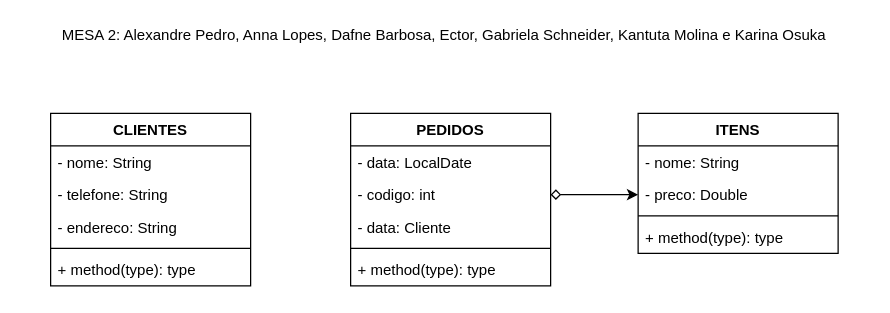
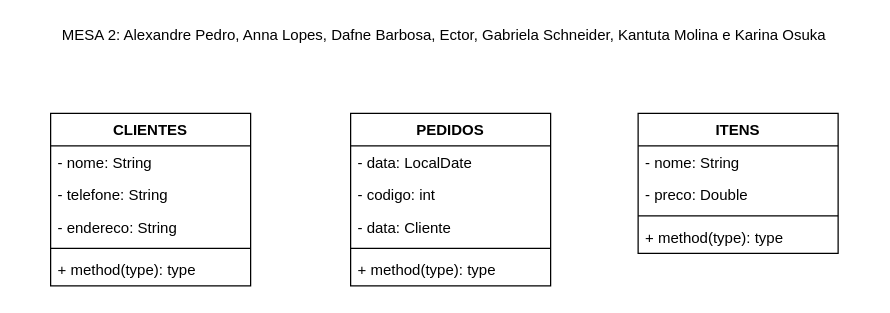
(595, 194) -> none
